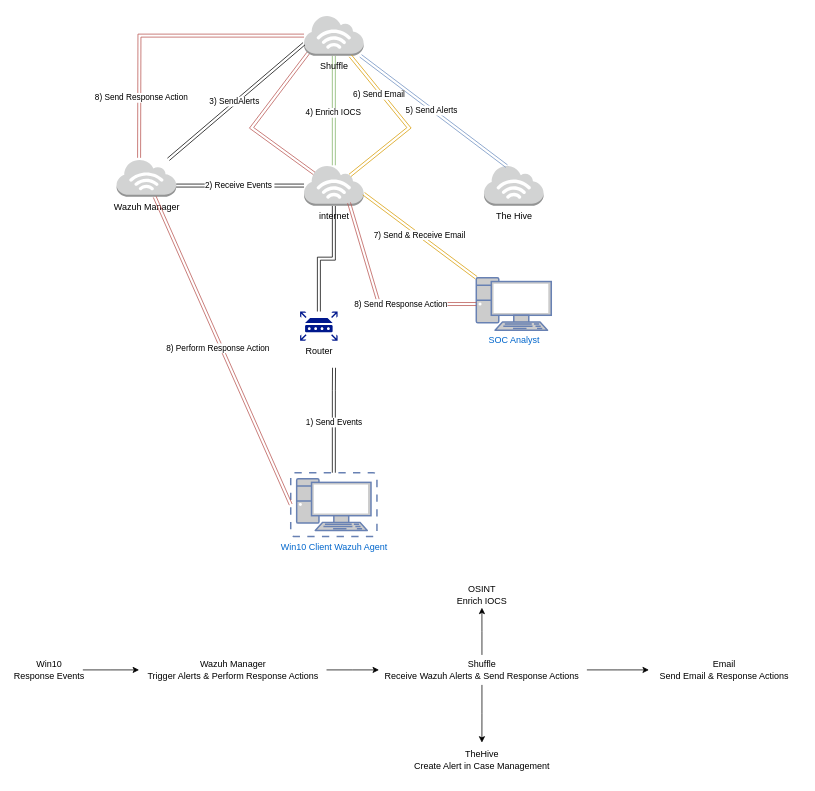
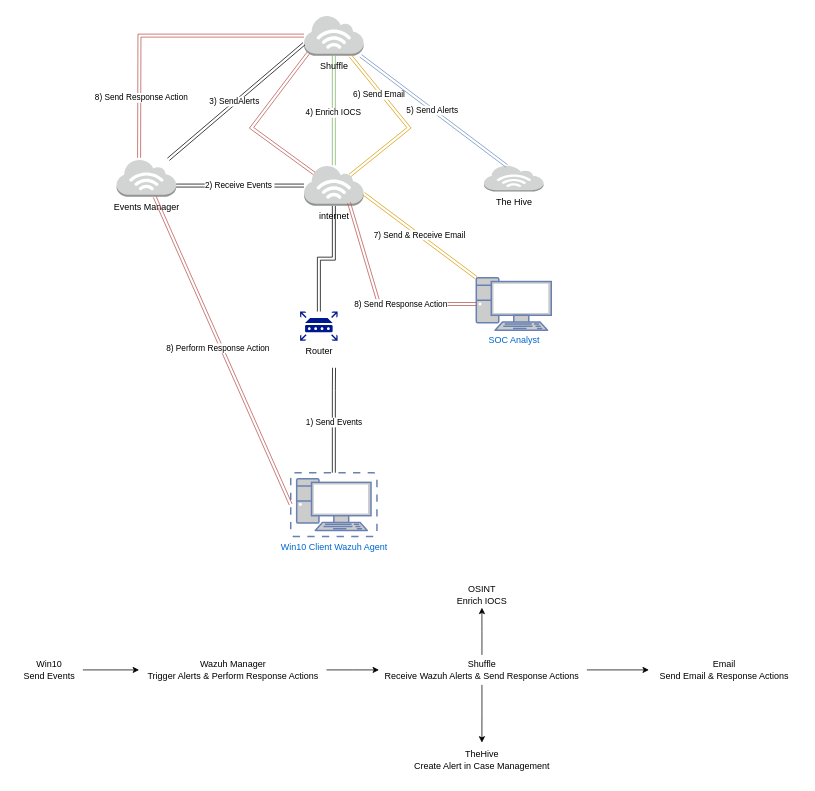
(514, 186) -> (514, 179)
(147, 208) -> (147, 208)
(50, 670) -> (50, 670)
